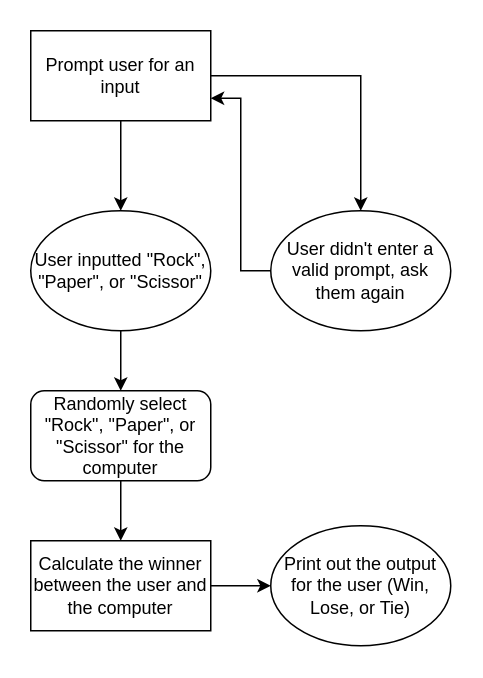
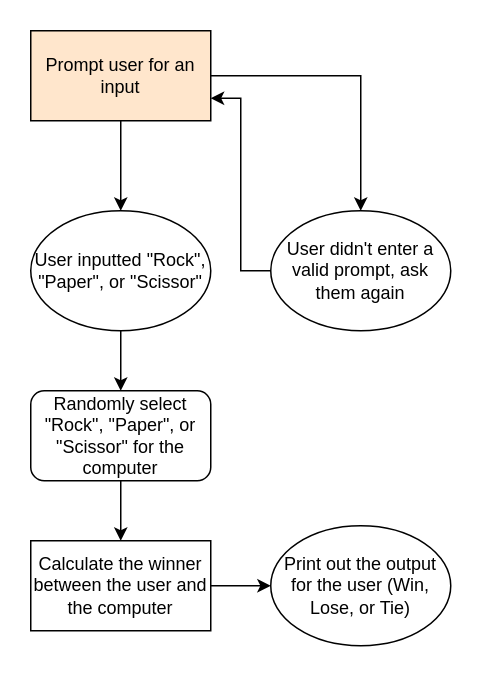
(121, 76) -> (121, 76)
